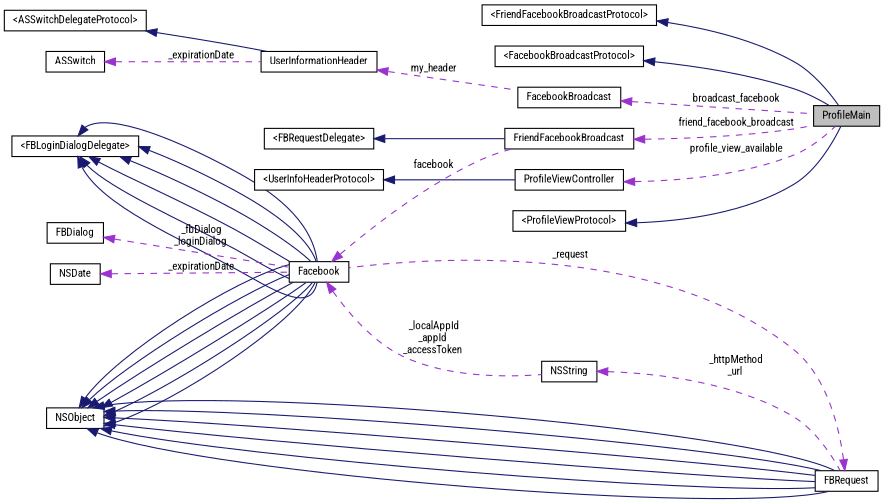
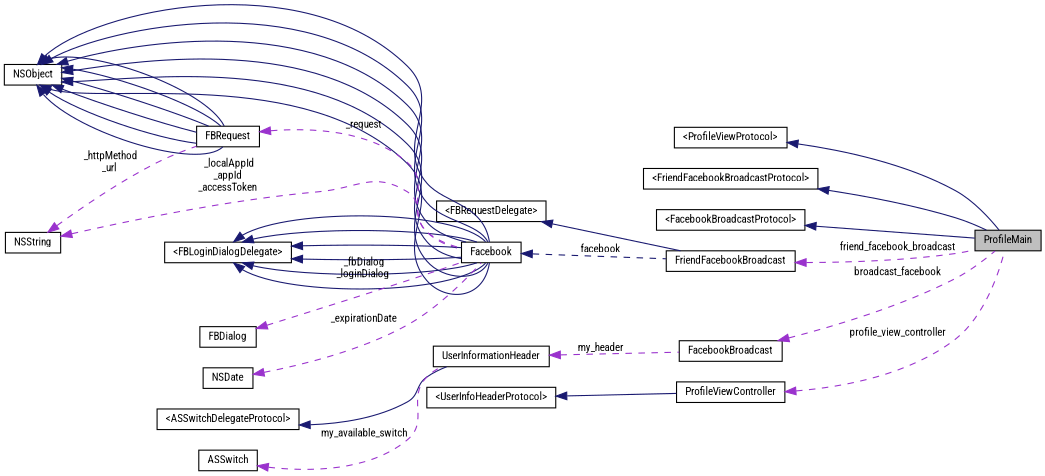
(200, 56) -> (363, 434)
(735, 149) -> (896, 333)
(421, 193) -> (599, 256)
(424, 364) -> (282, 196)
